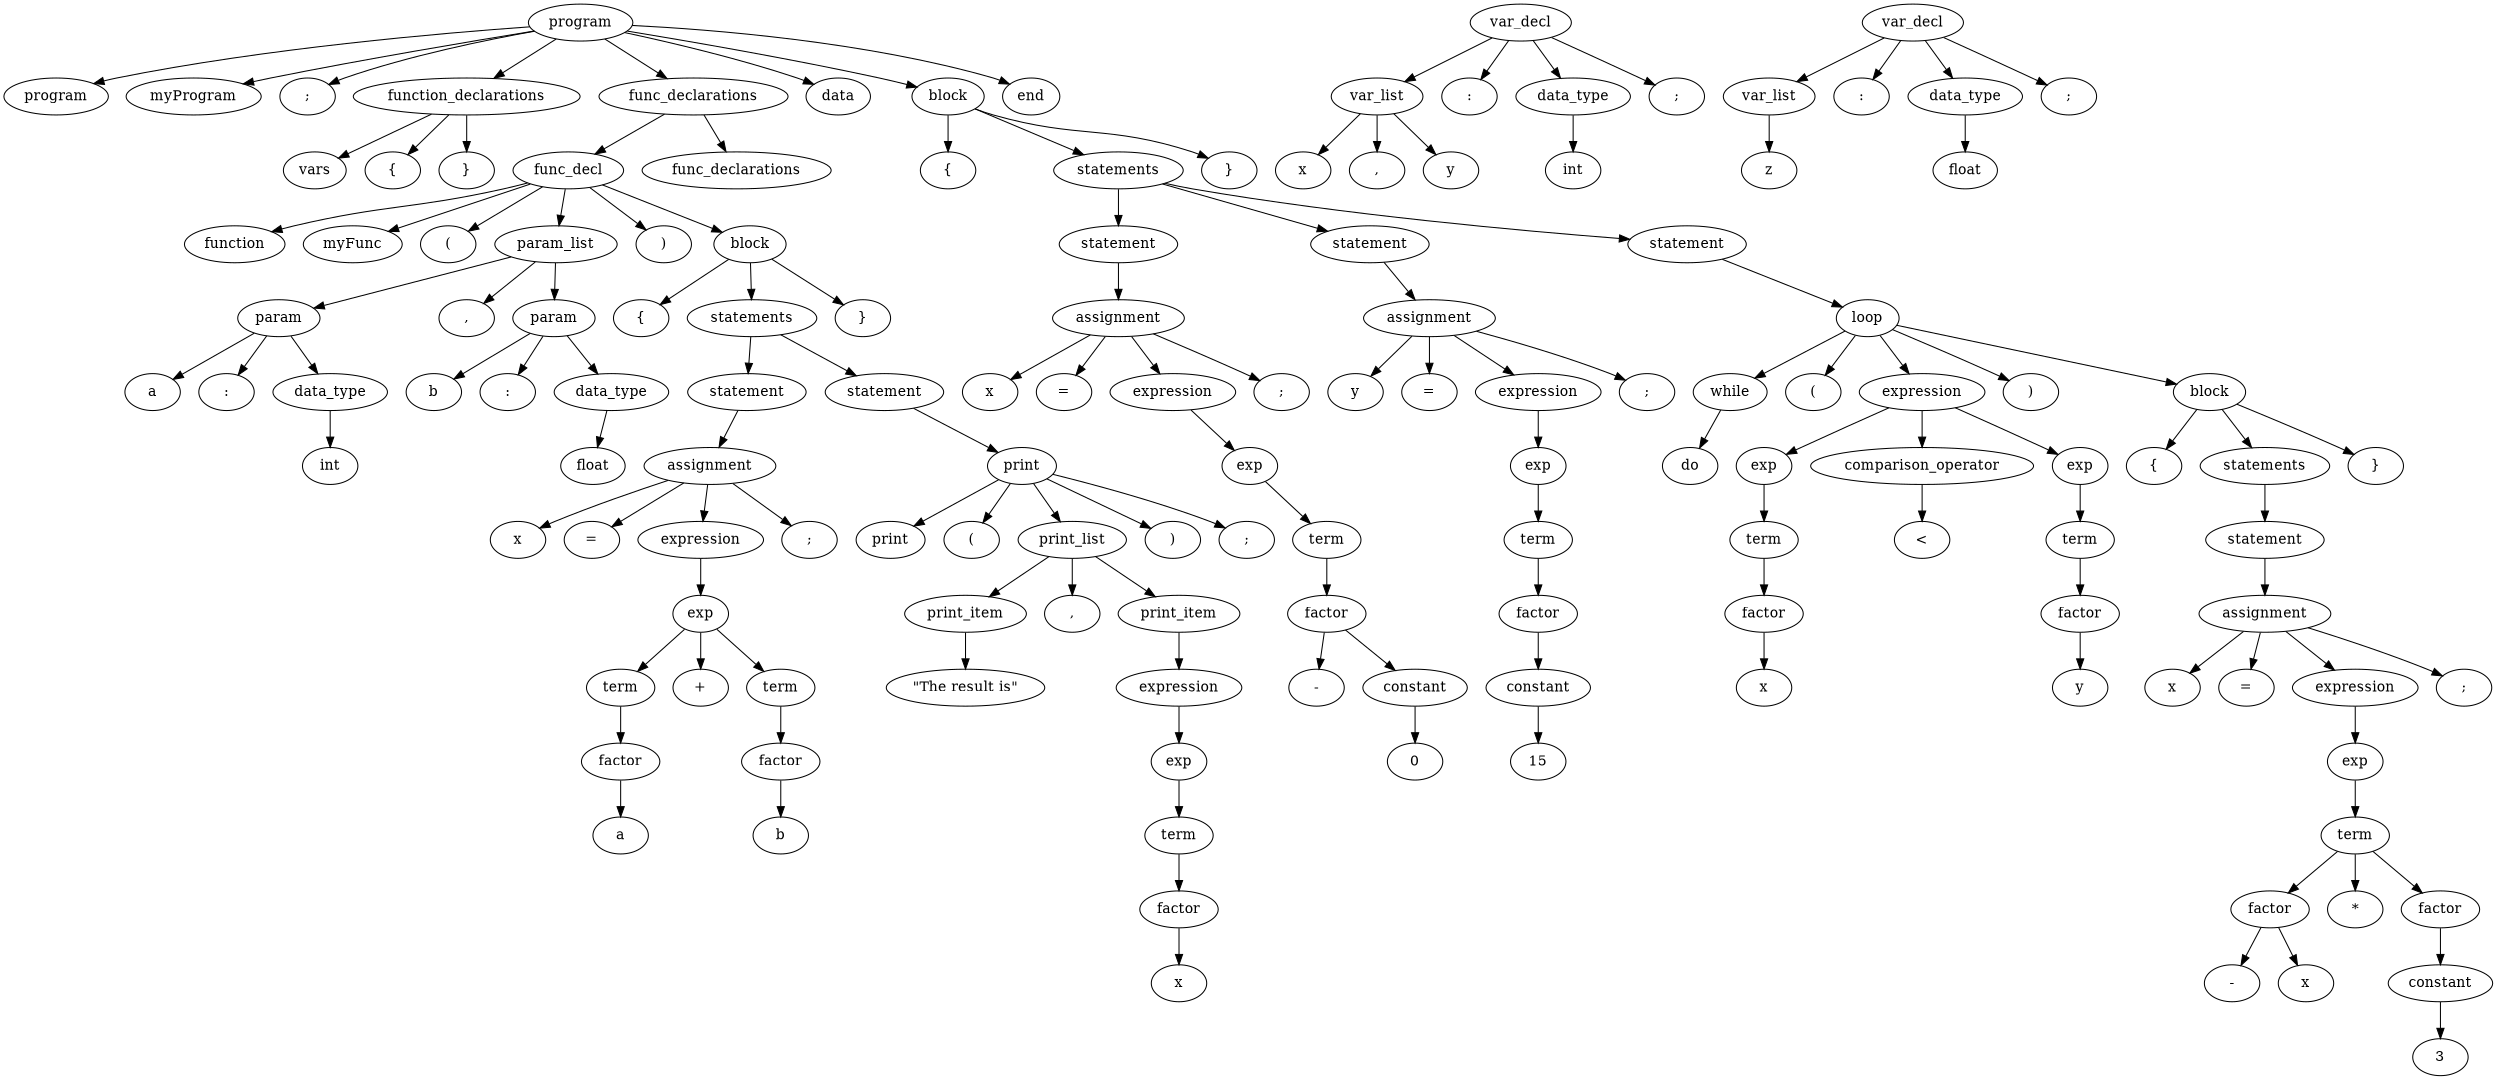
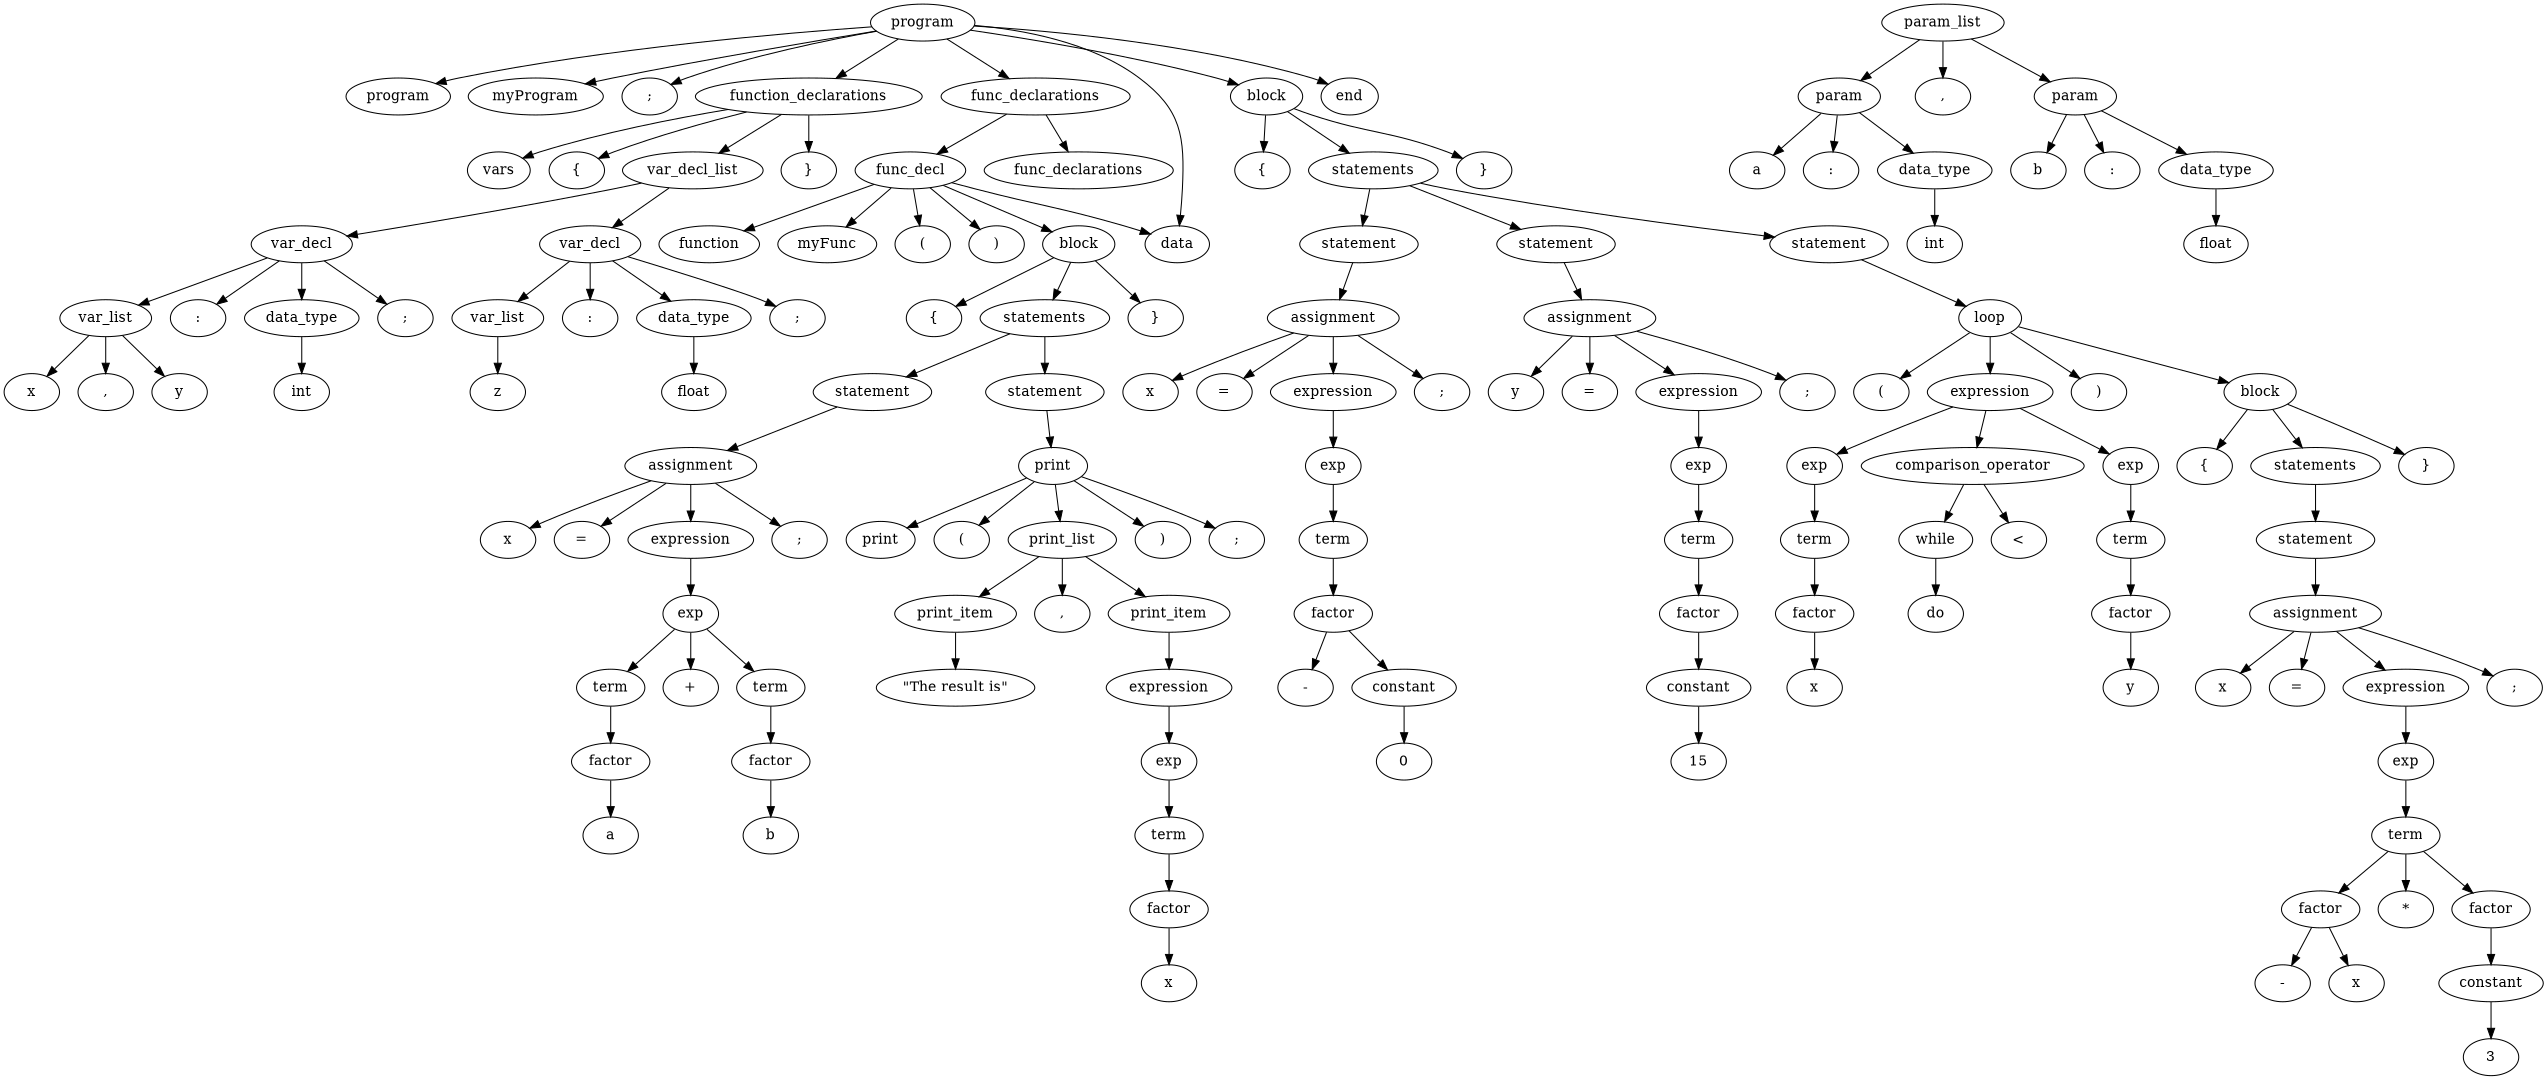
none -> (693, 170)
(563, 202) -> (1046, 206)
(1804, 352) -> (1957, 498)
